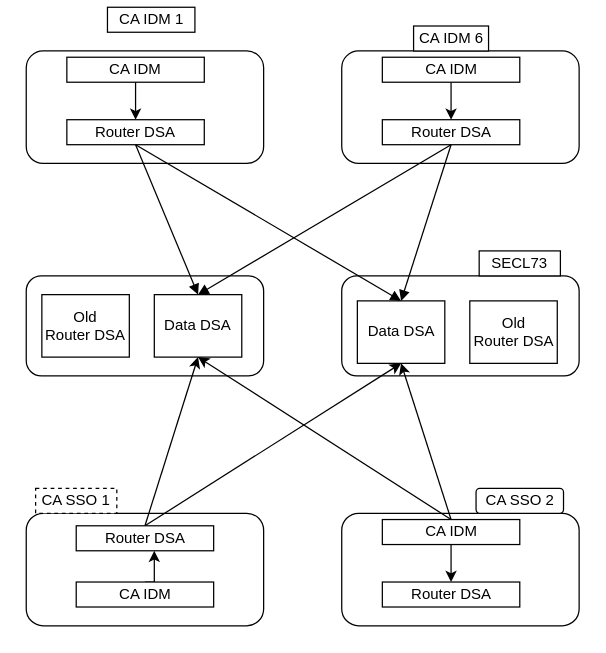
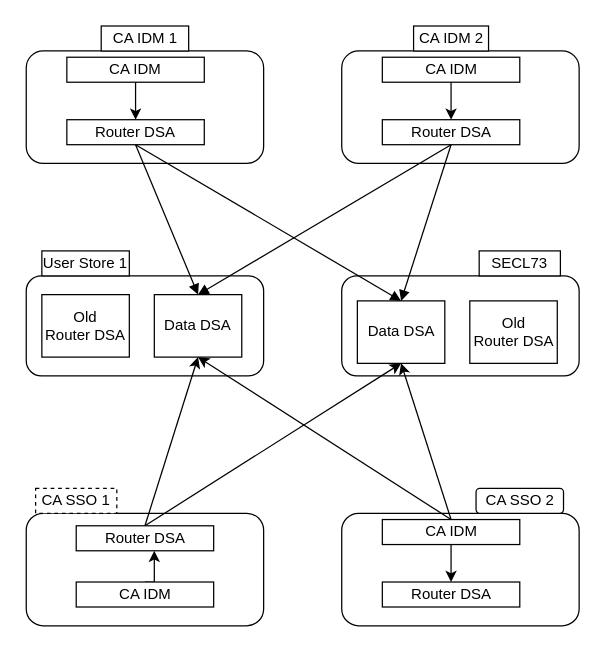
(151, 19) -> (145, 38)
(452, 38) -> (452, 38)
none -> (86, 263)
